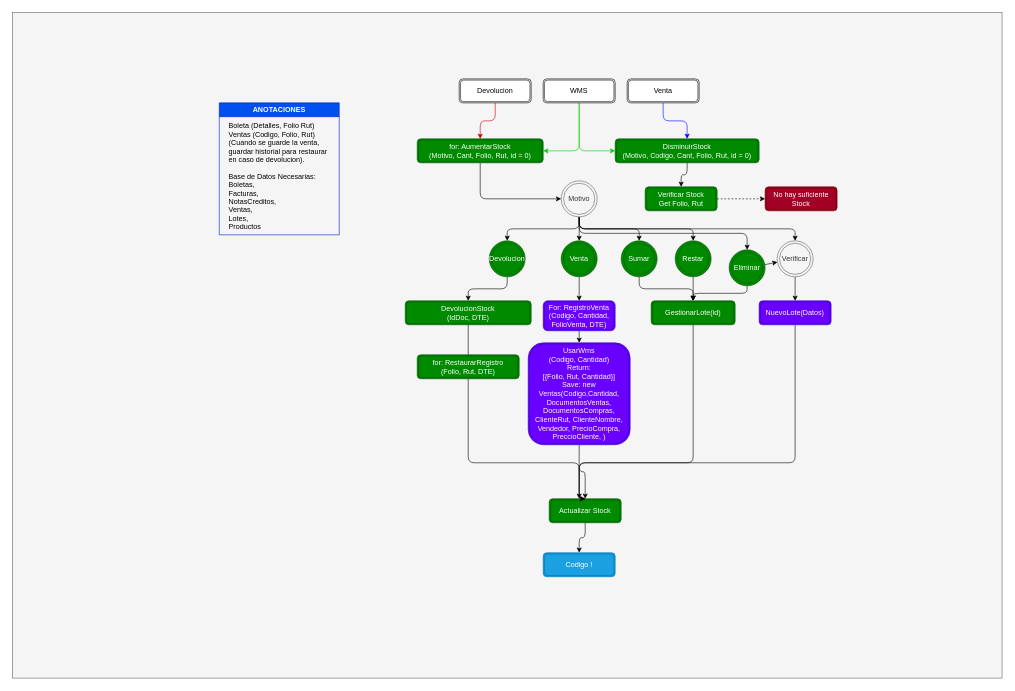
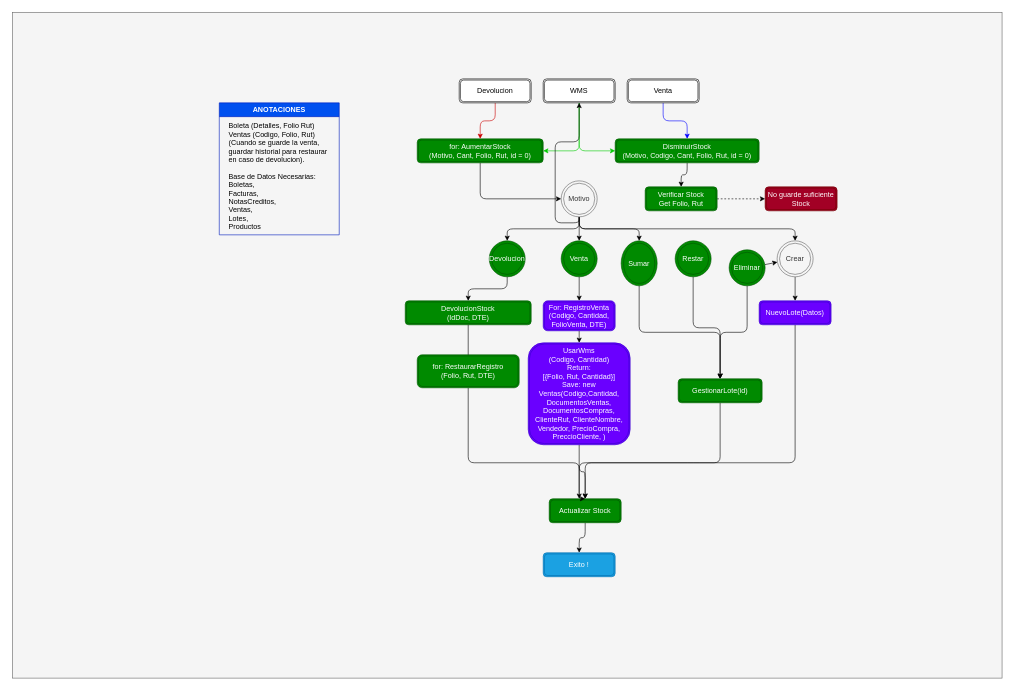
(801, 199) -> (801, 199)
(691, 233) -> (555, 183)
(693, 235) -> none
(639, 259) -> (639, 263)
(795, 259) -> (795, 259)
(693, 313) -> (720, 391)
(468, 367) -> (468, 371)
(579, 565) -> (579, 565)
